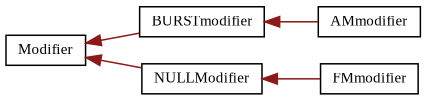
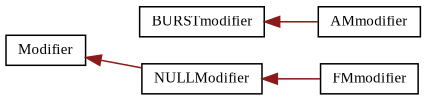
(120, 37) -> none
